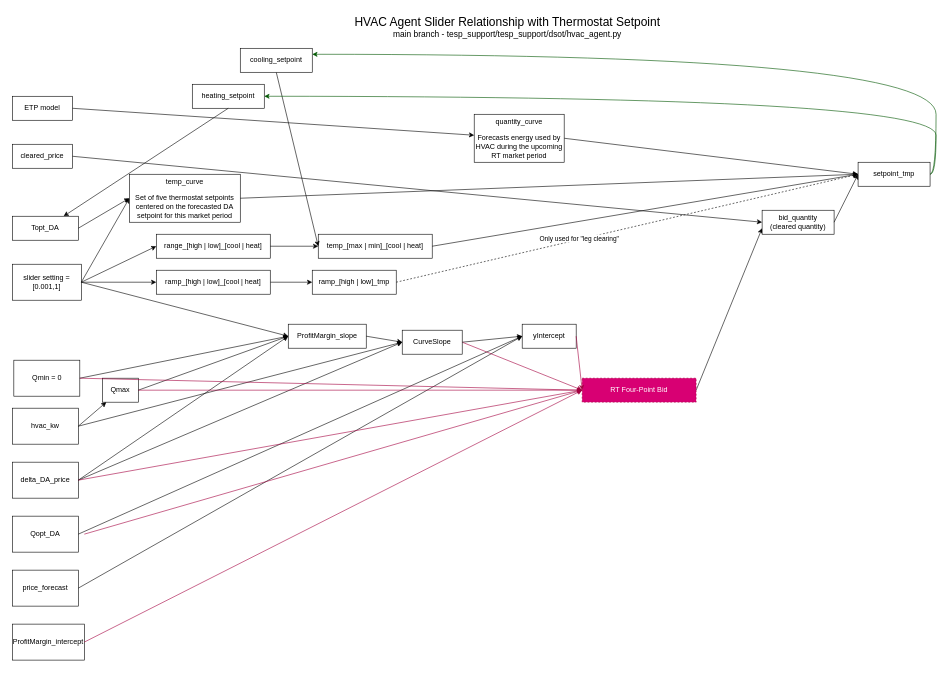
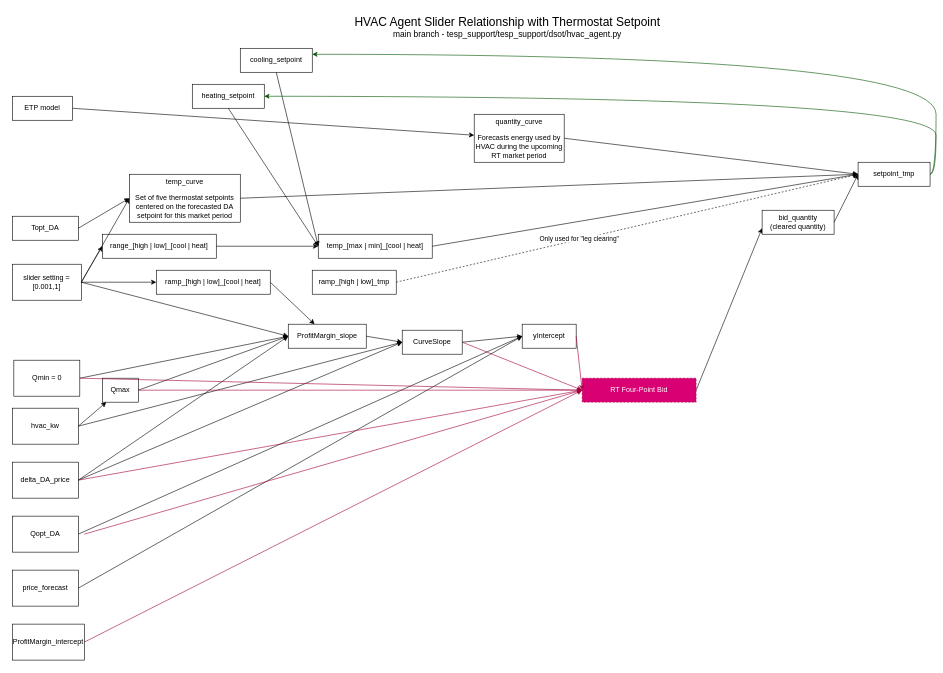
(42, 156) -> none
(148, 161) -> (272, 176)
(169, 166) -> none
(213, 246) -> (159, 246)
(271, 282) -> (307, 317)
